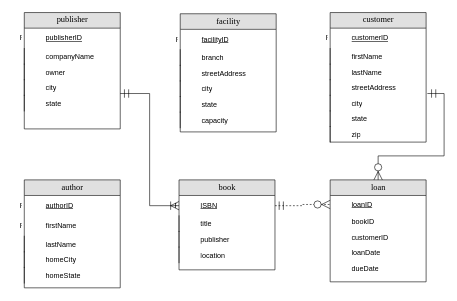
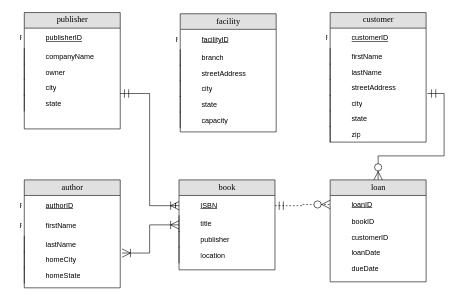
none -> (150, 240)
